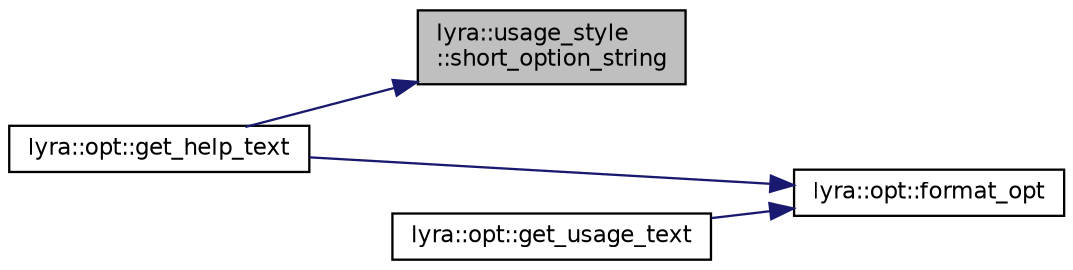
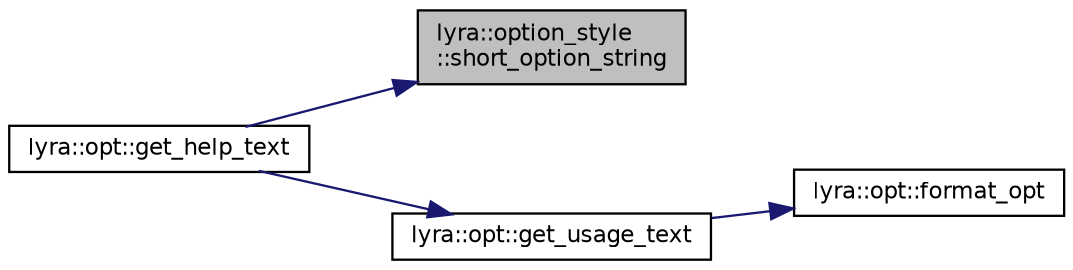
(552, 47) -> (552, 47)
(540, 171) -> (344, 190)
